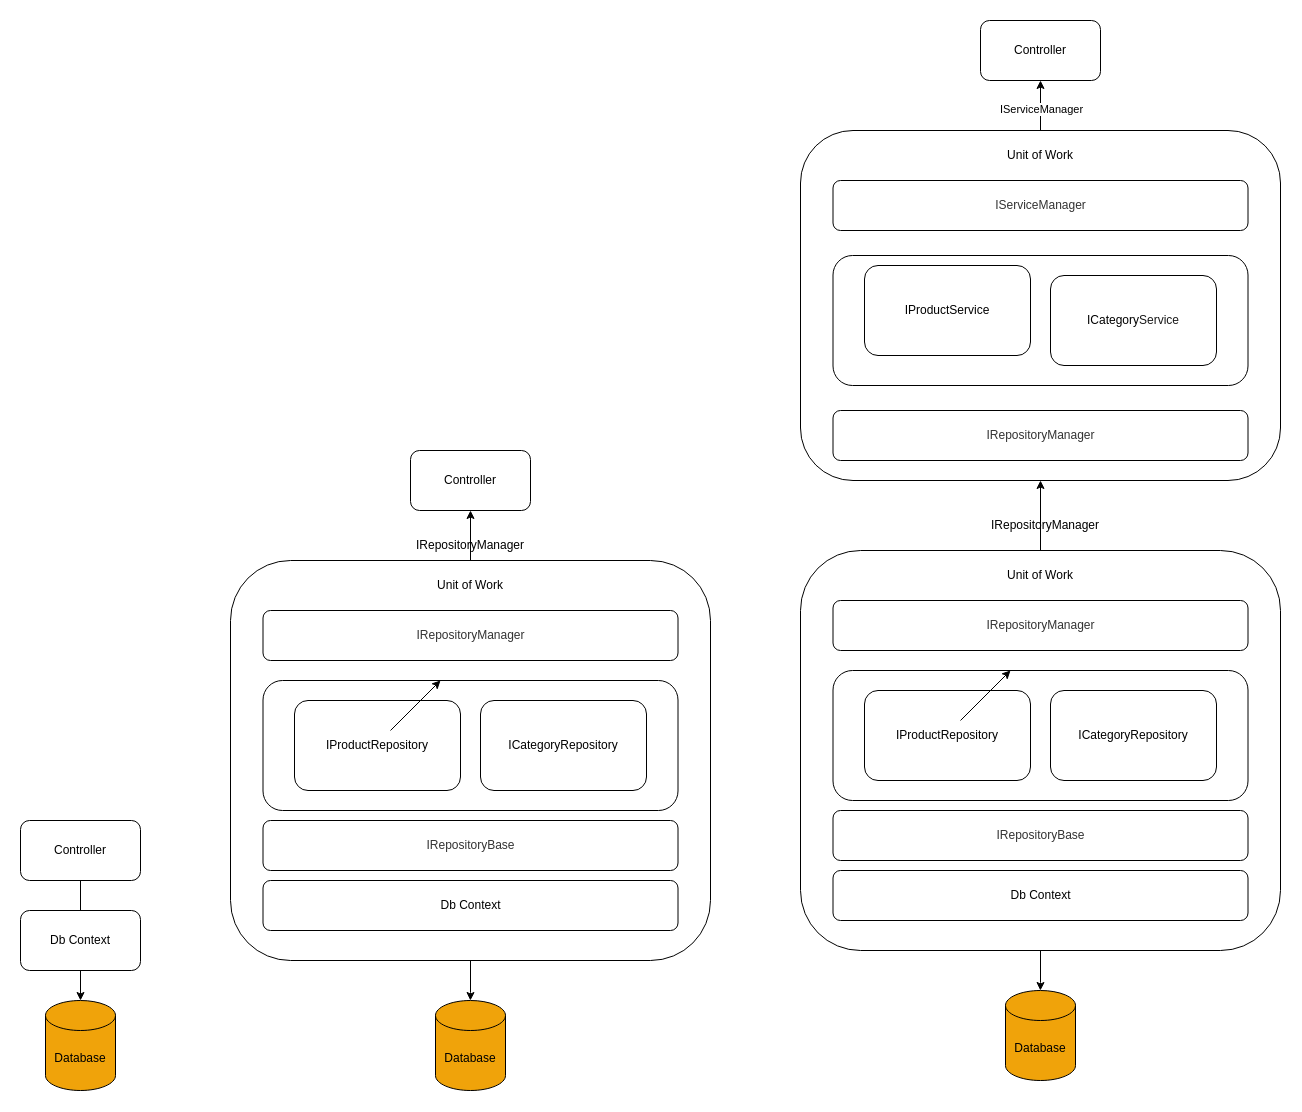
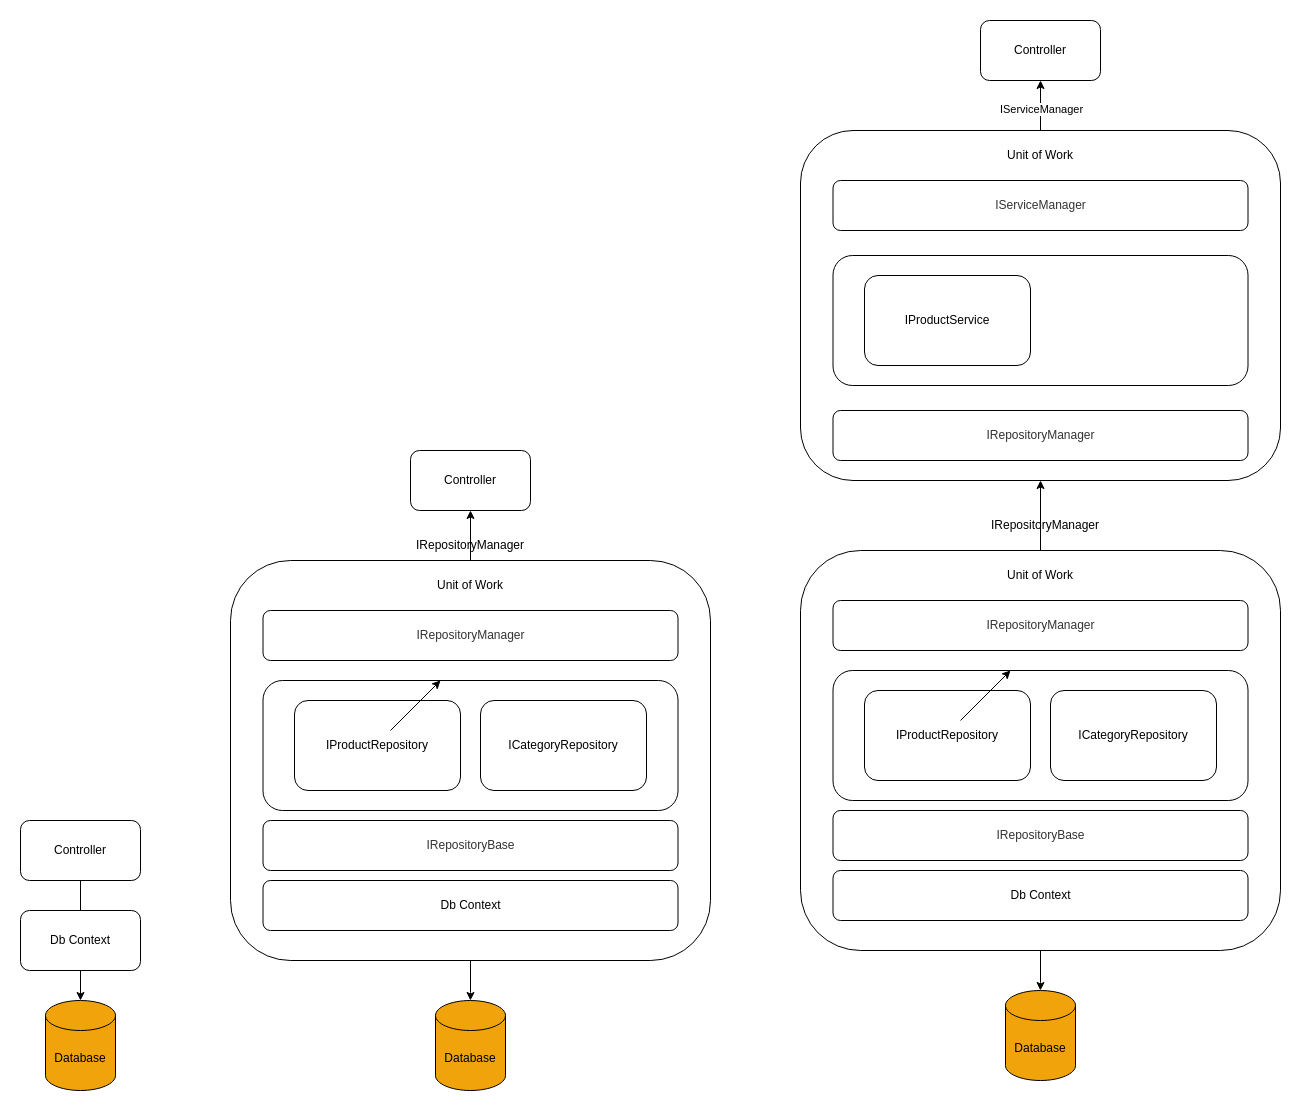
(948, 311) -> (948, 321)
(1134, 321) -> none
